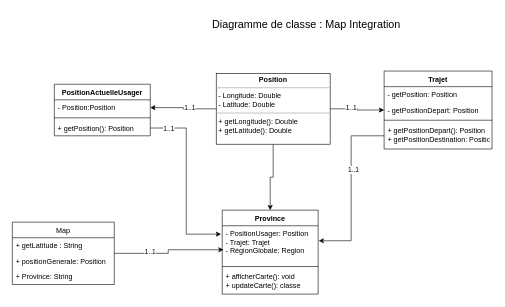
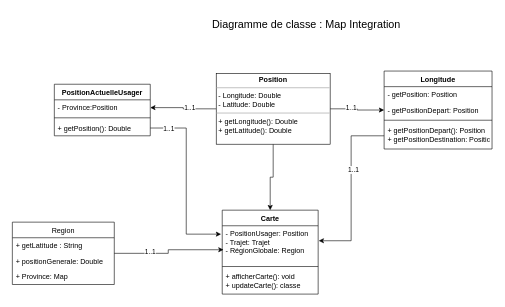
(438, 79) -> (438, 79)
(90, 108) -> (91, 108)
(101, 128) -> (98, 128)
(270, 218) -> (270, 218)
(63, 230) -> (63, 230)
(65, 262) -> (61, 262)
(47, 277) -> (42, 277)
